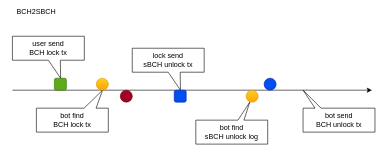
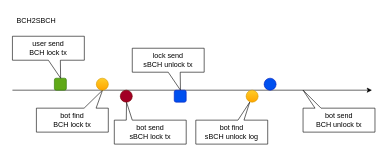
(36, 12) -> (36, 21)
none -> (150, 123)
